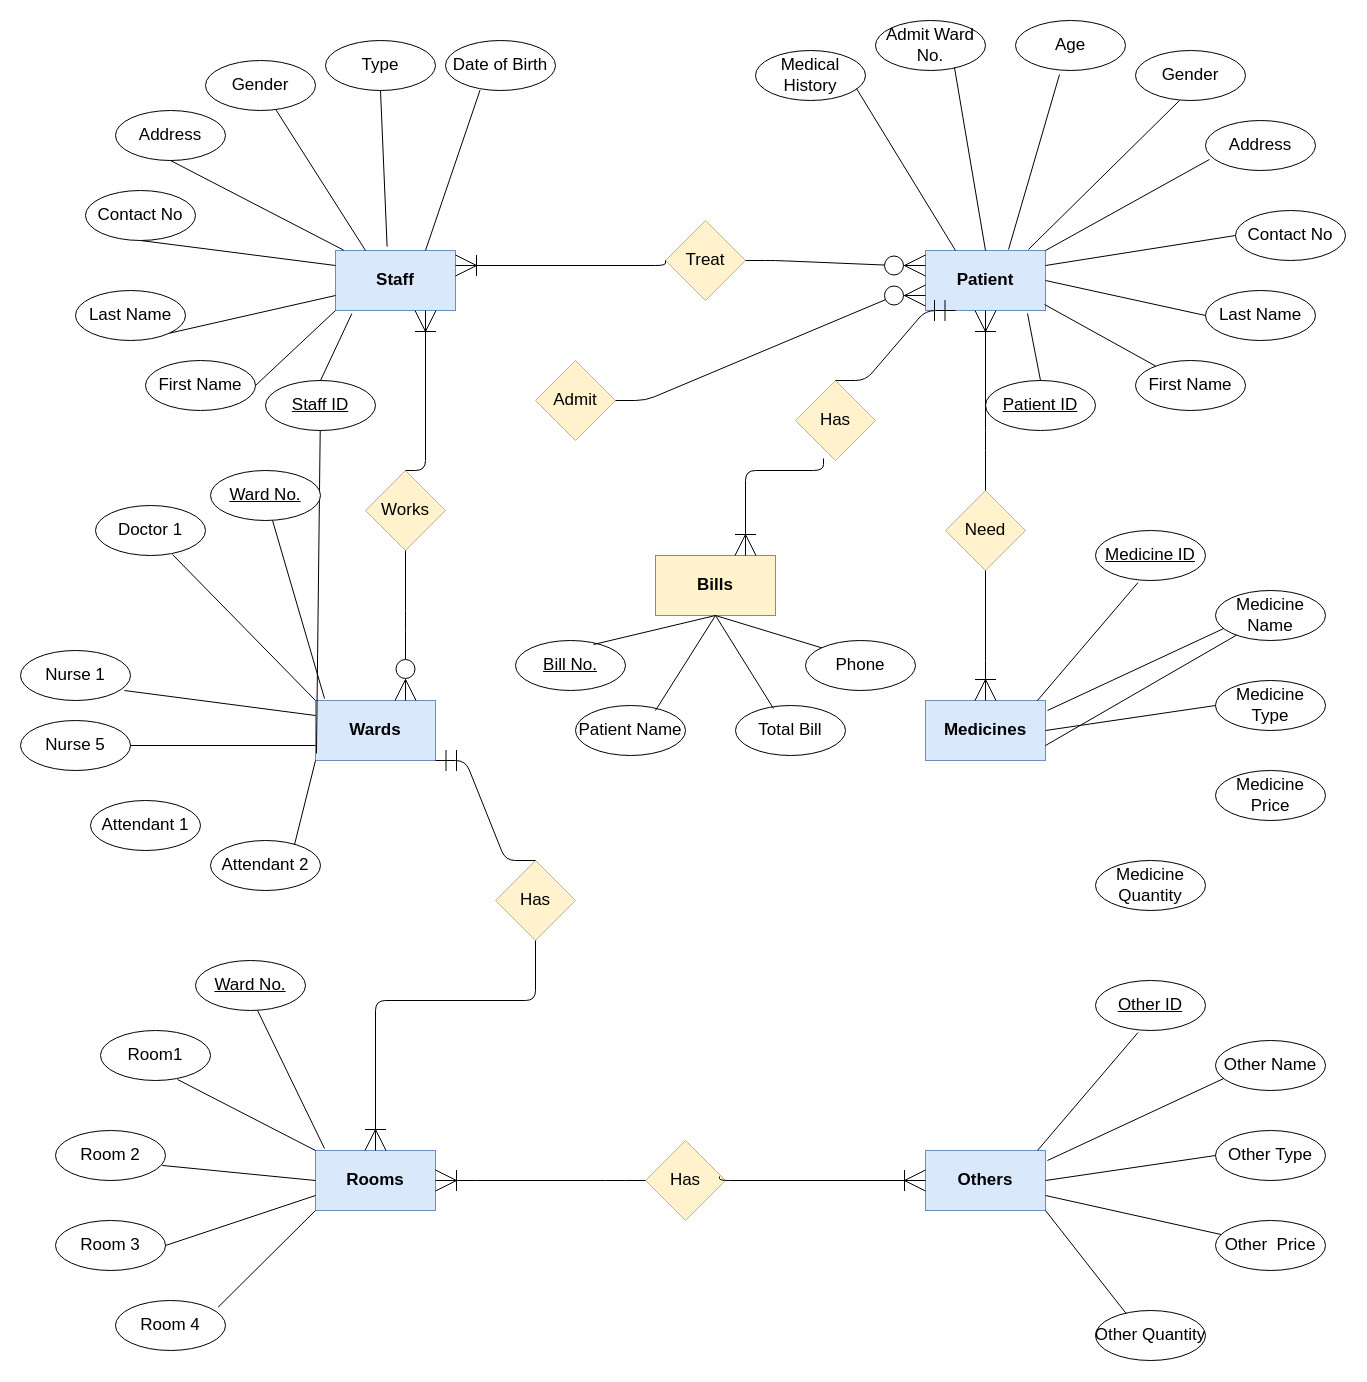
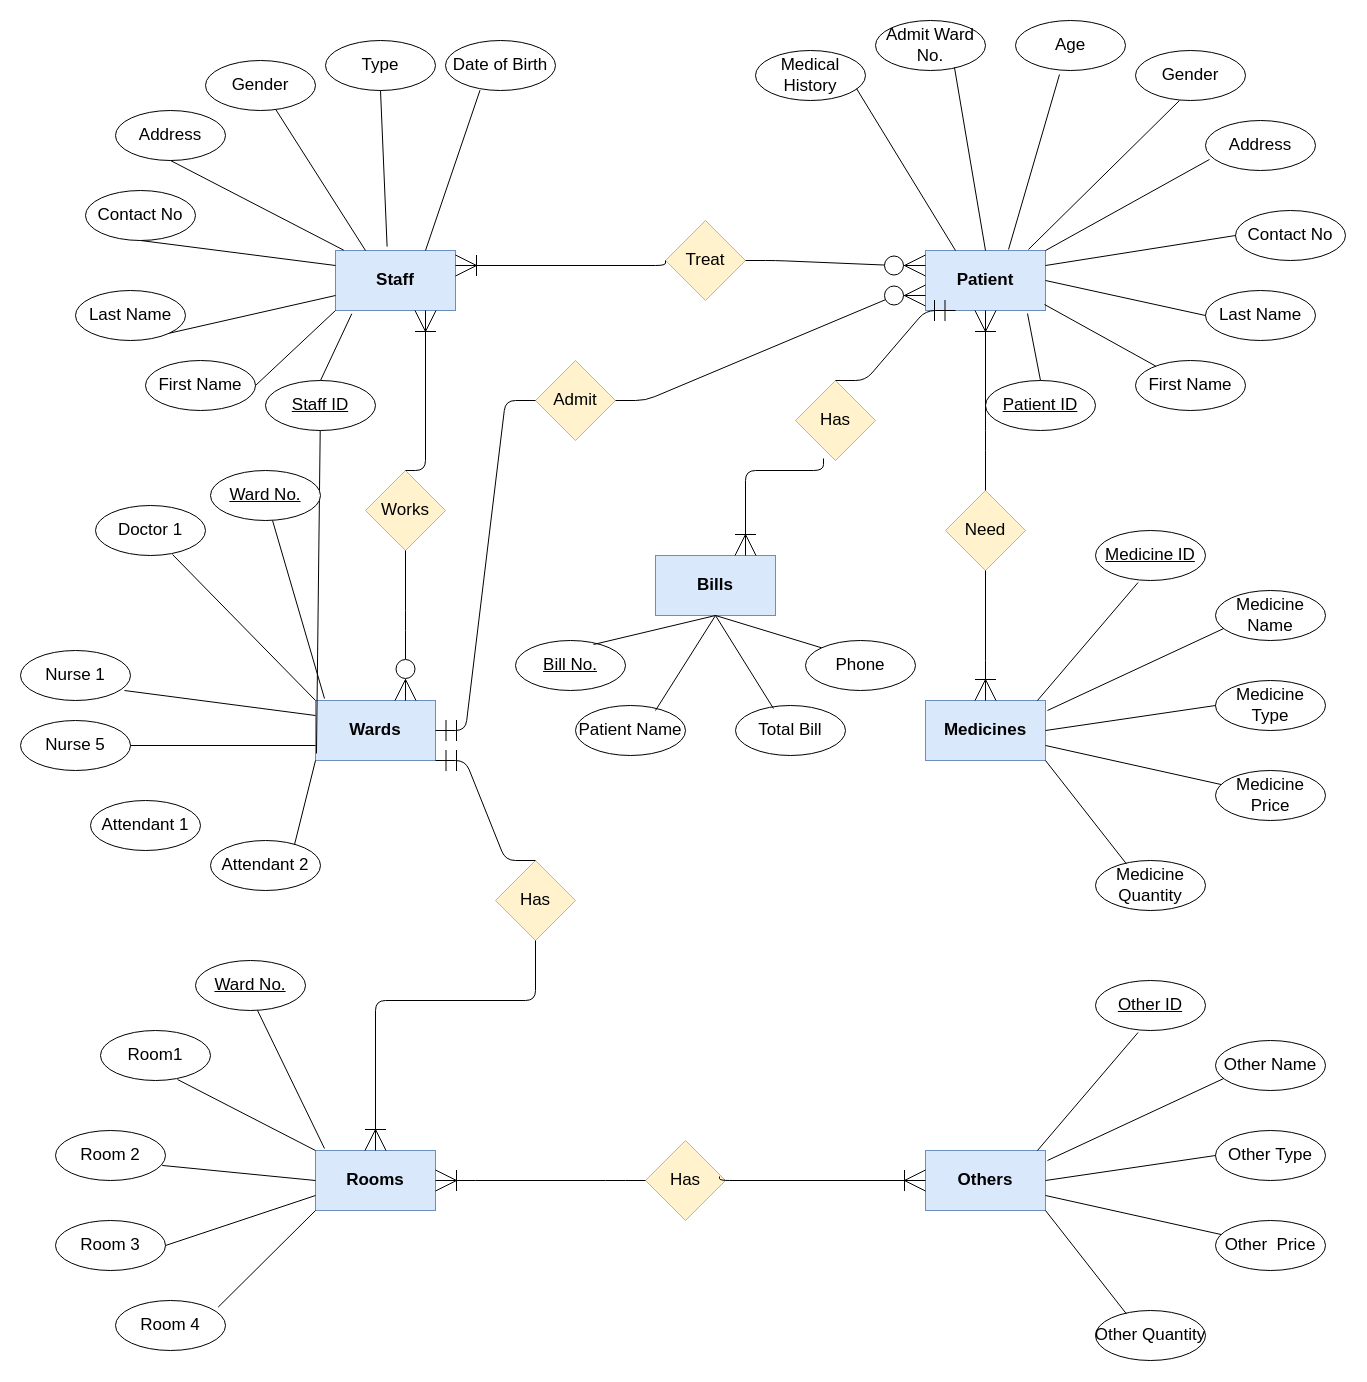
none -> (486, 566)
(716, 586) -> (716, 586)
(1141, 690) -> (1133, 765)
none -> (1086, 812)
